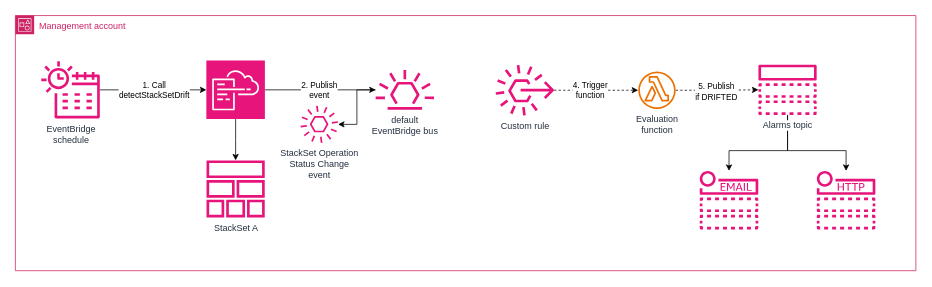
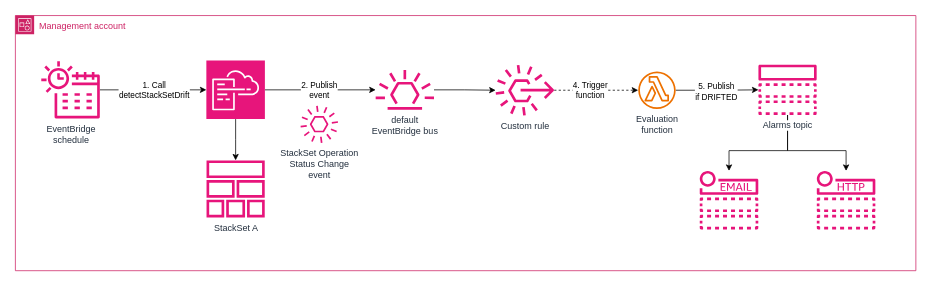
(685, 90) -> (685, 90)
(352, 124) -> (489, 90)
